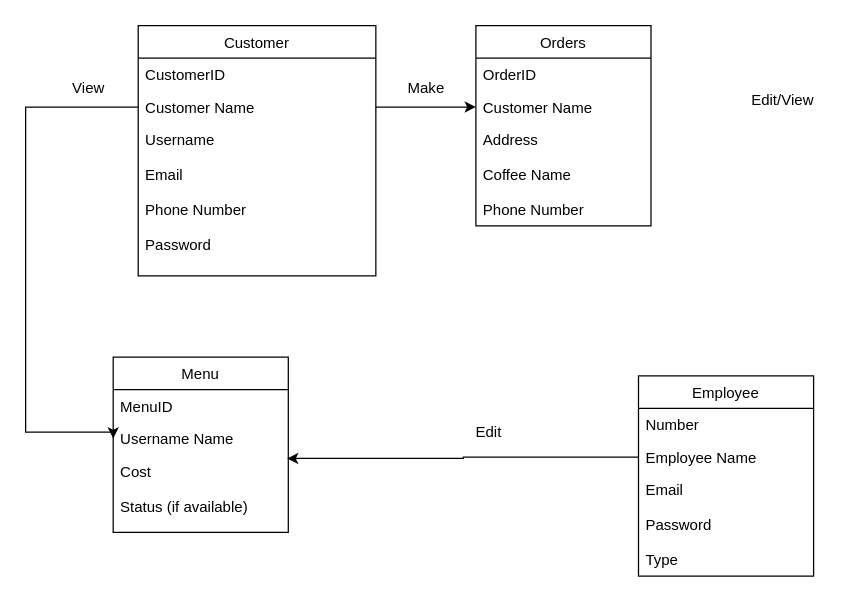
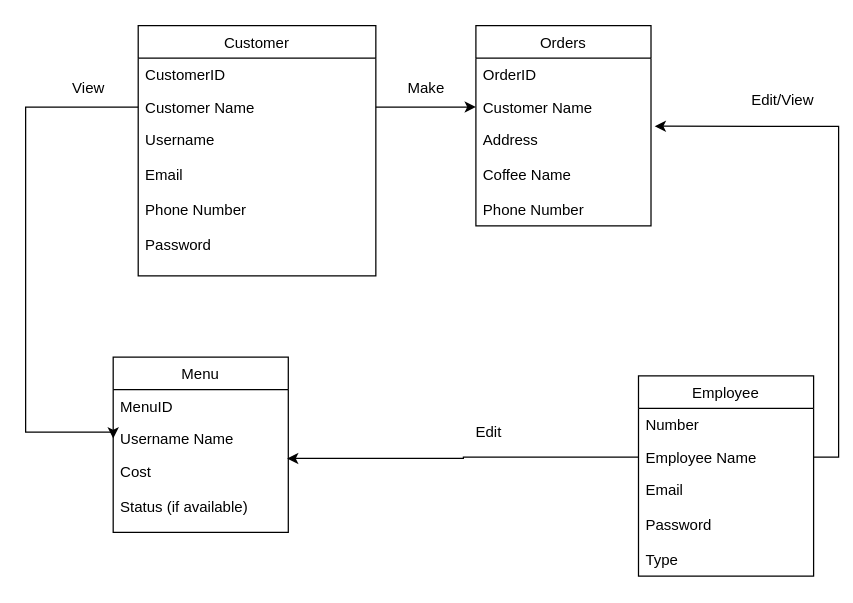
none -> (838, 215)
